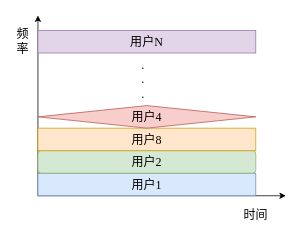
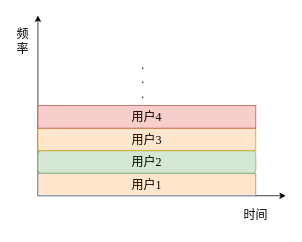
(147, 42) -> none
(147, 117) -> (147, 117)
(147, 139) -> (147, 139)
(147, 184) -> (147, 184)
